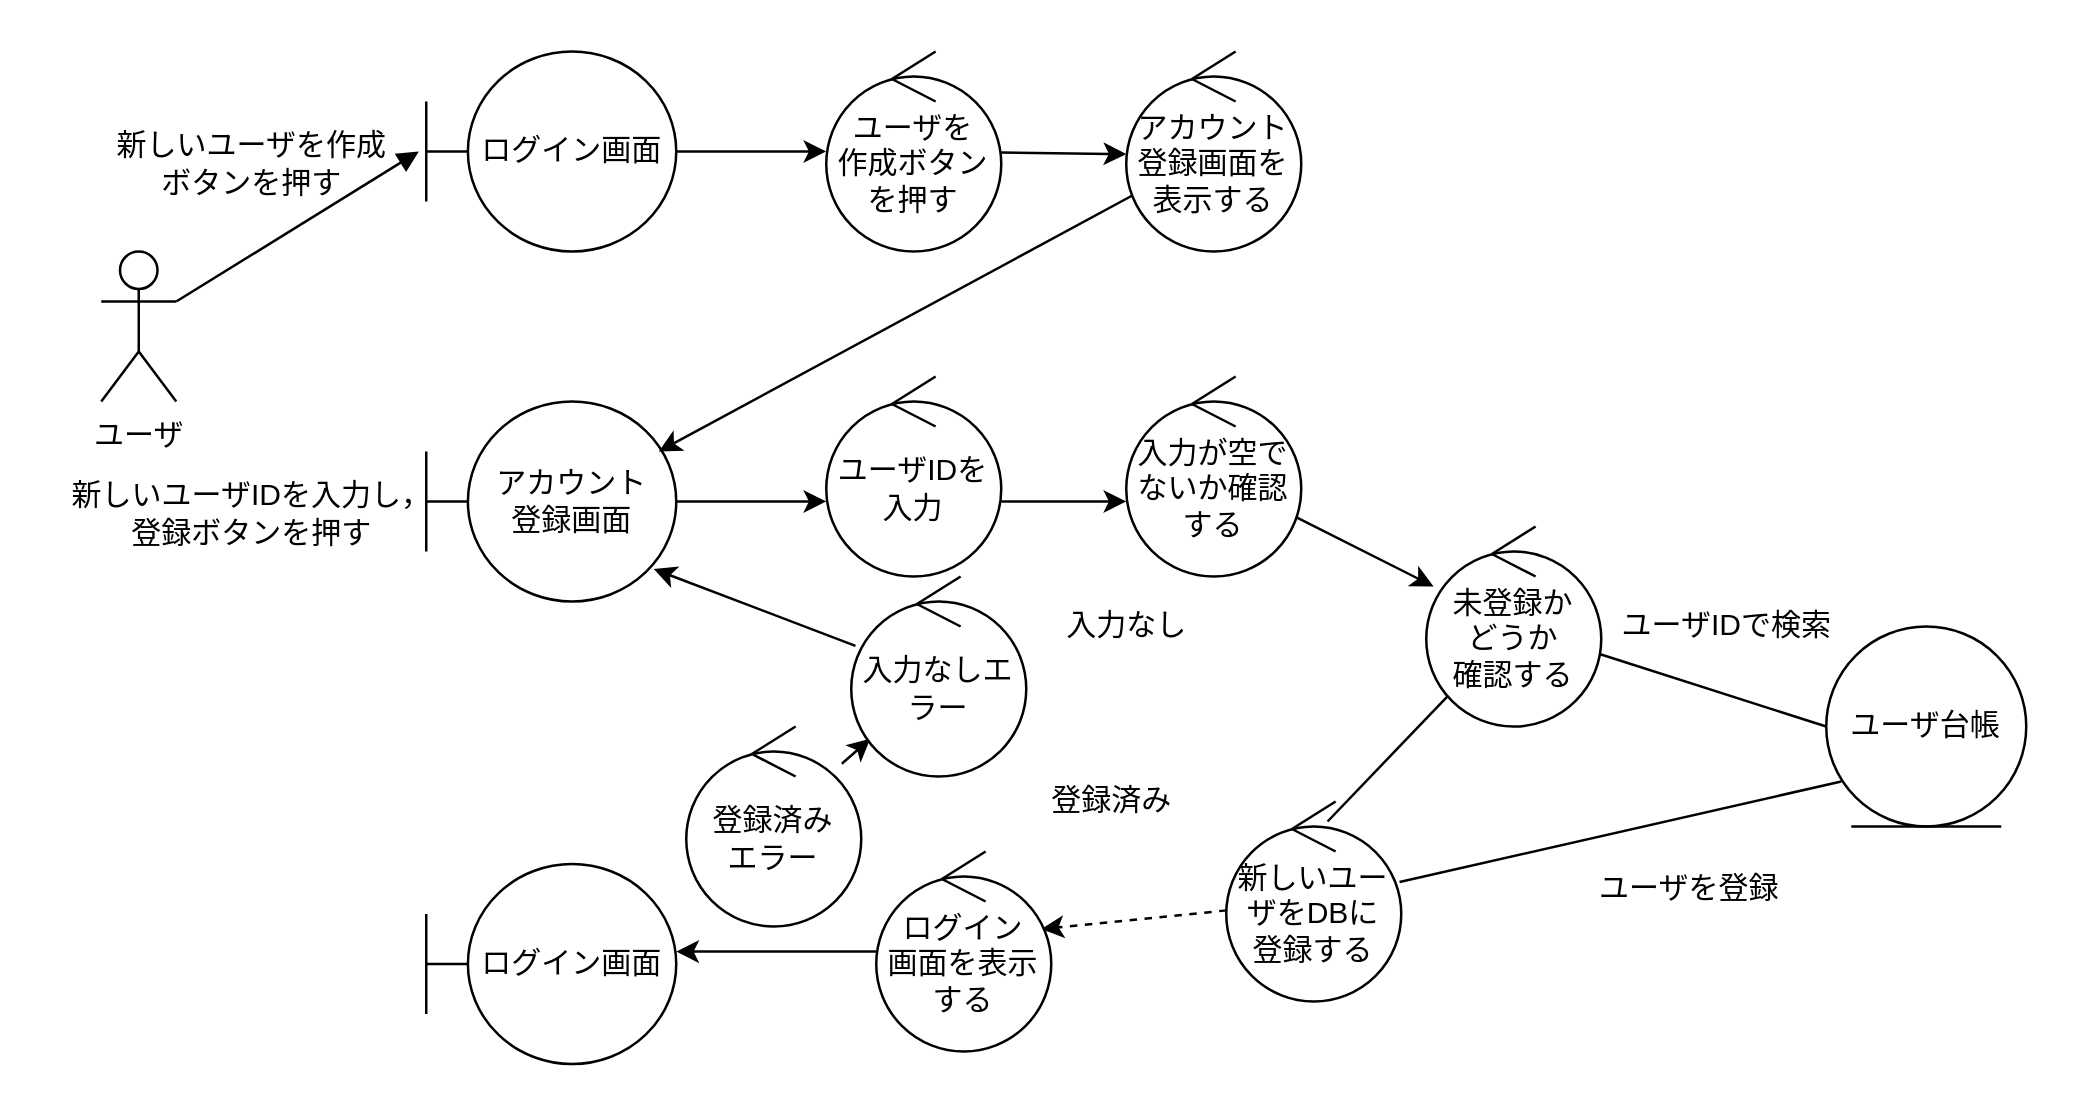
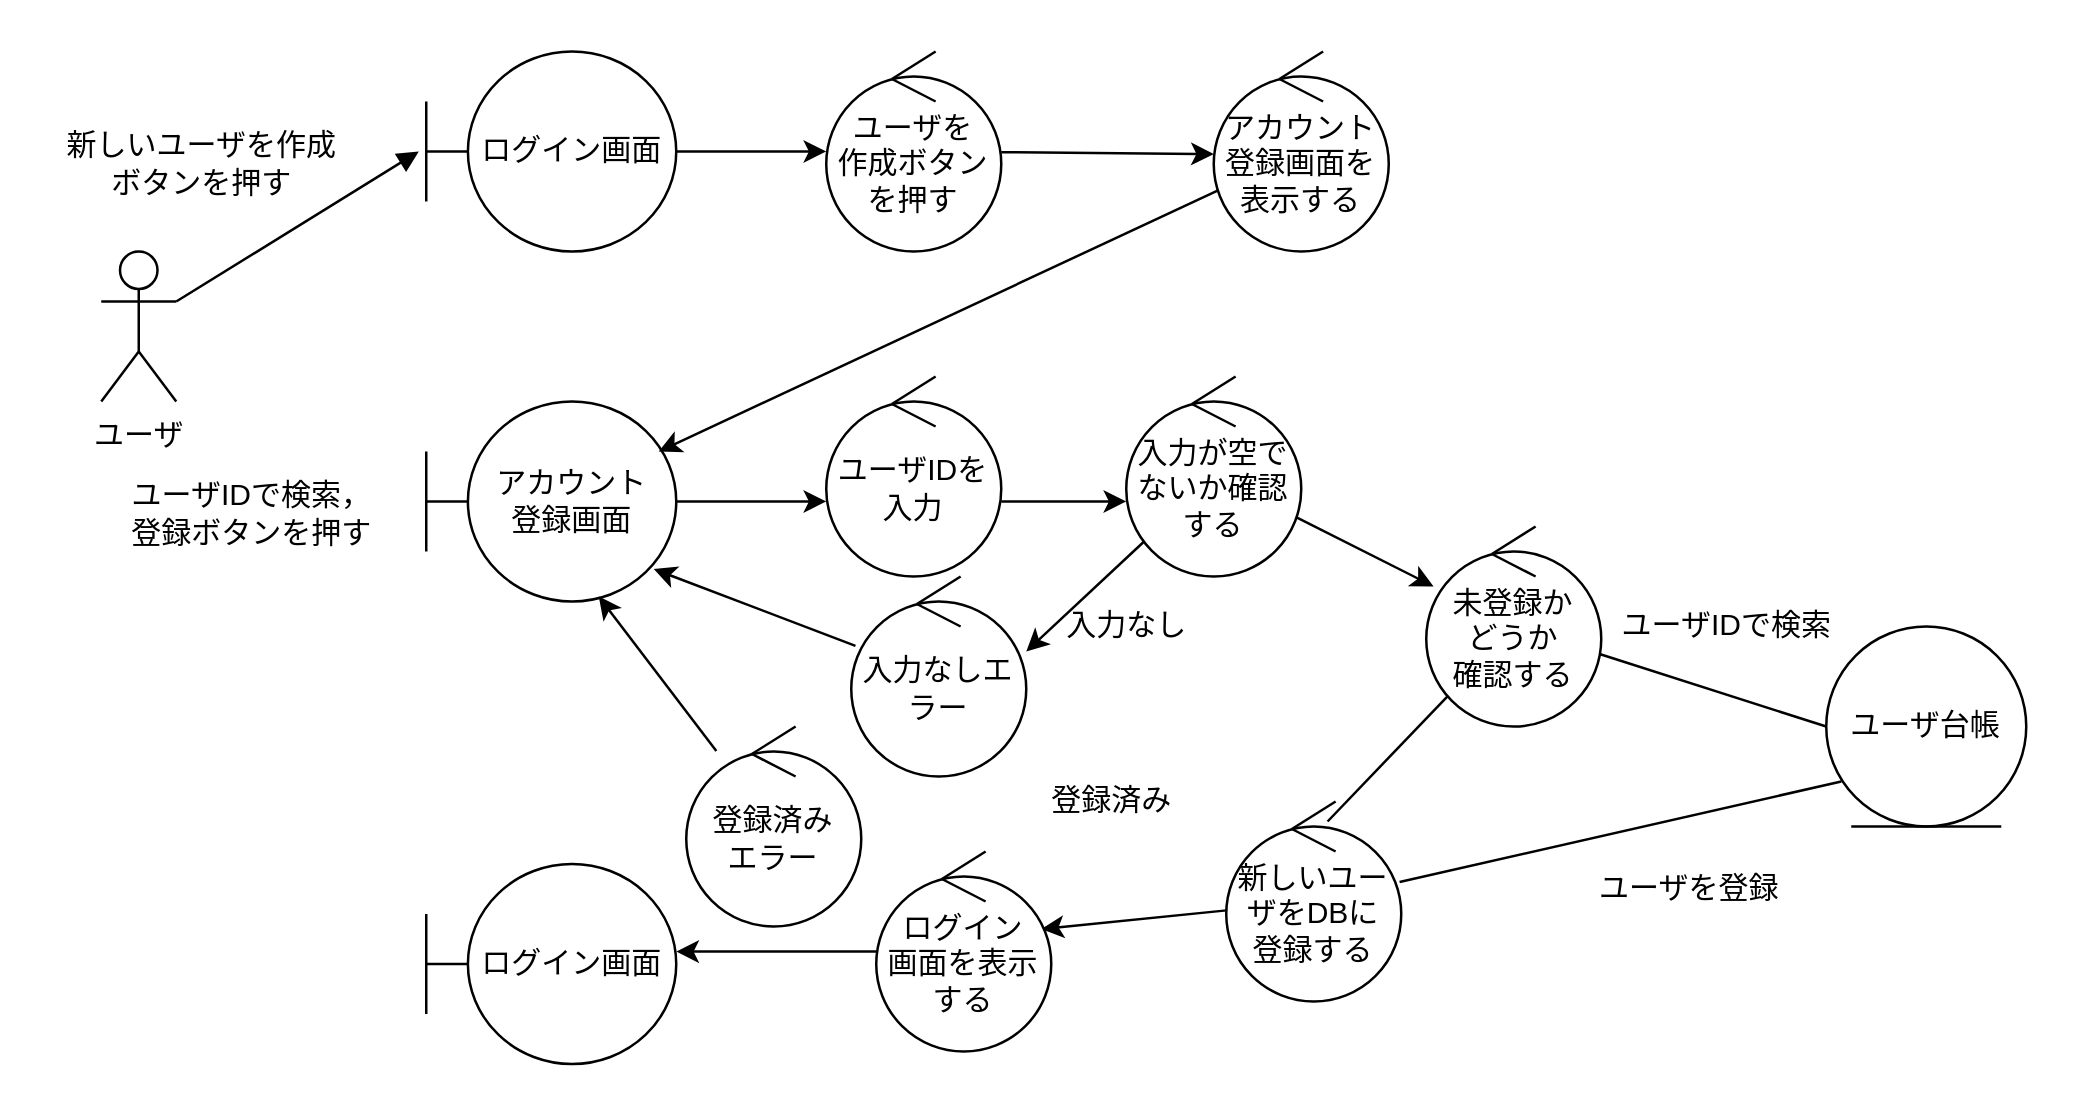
(1214, 151) -> (1301, 151)
(251, 164) -> (201, 164)
(253, 514) -> (253, 514)
none -> (1092, 590)
(850, 757) -> (662, 680)
(1140, 919) -> (1140, 919)
